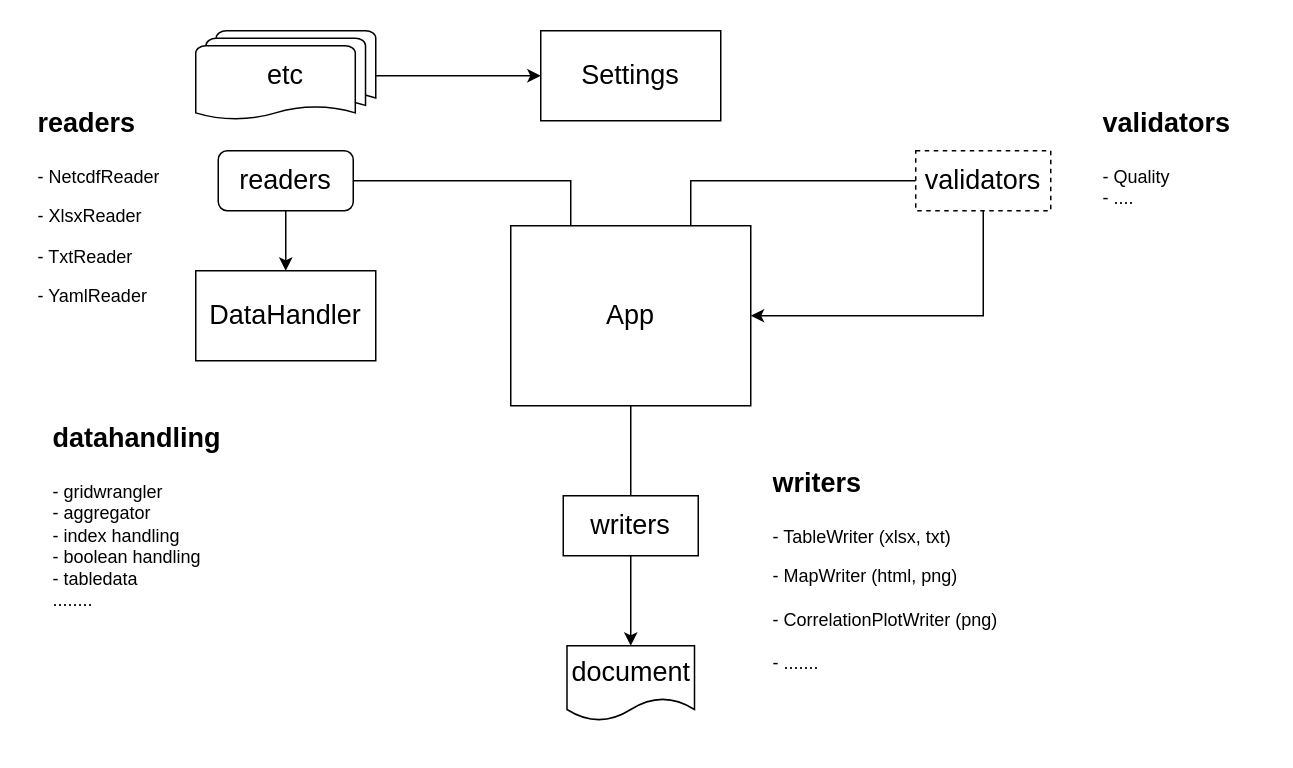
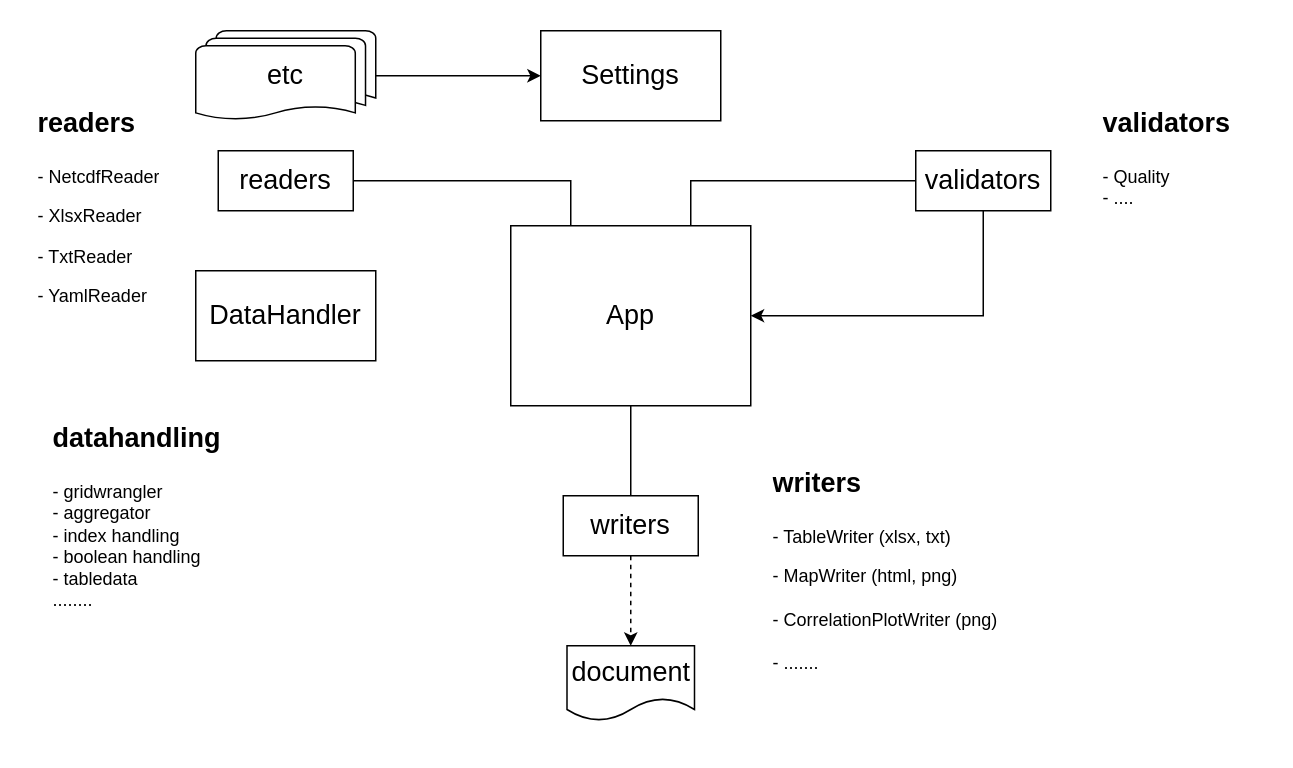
(286, 181) -> (286, 181)
(983, 181) -> (983, 181)
(286, 236) -> none
(631, 597) -> (631, 597)
